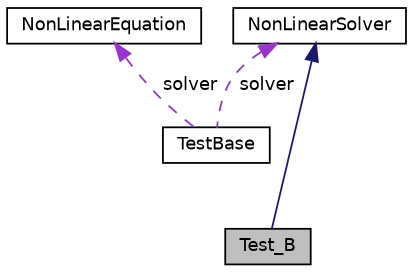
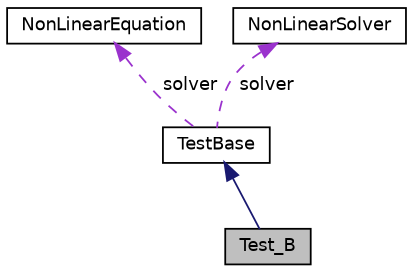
(292, 145) -> (246, 204)
